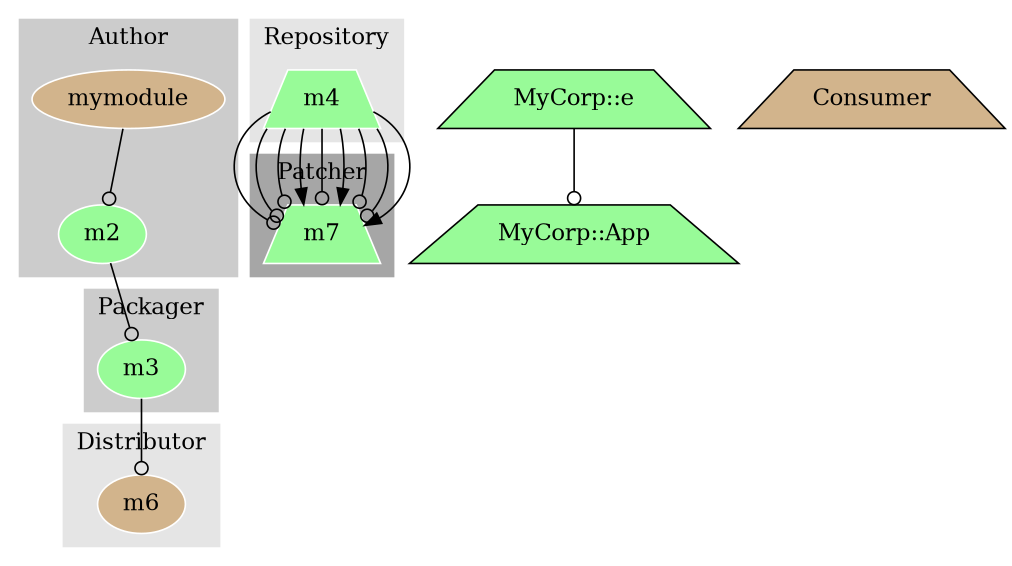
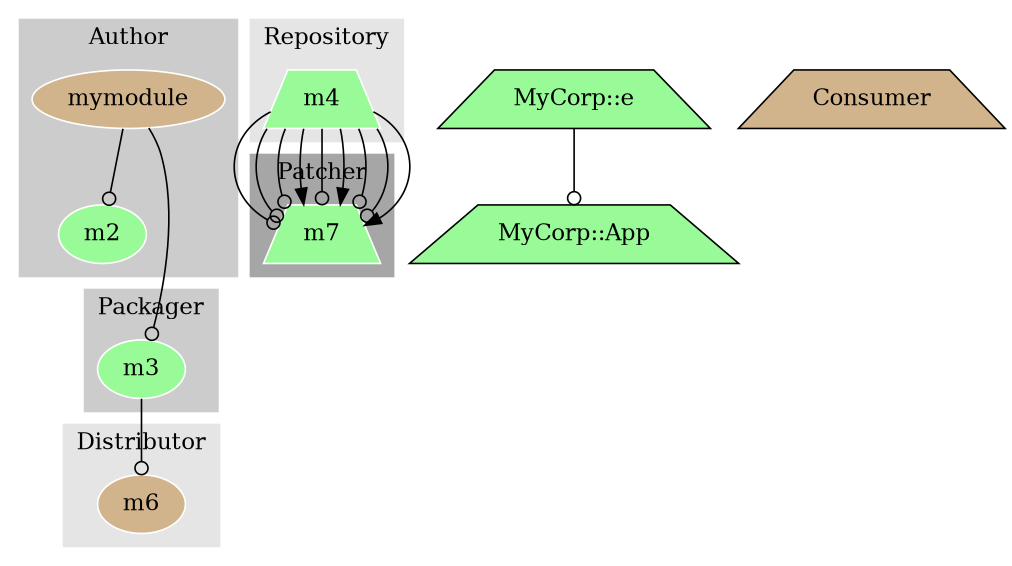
(121, 300) -> (169, 226)
